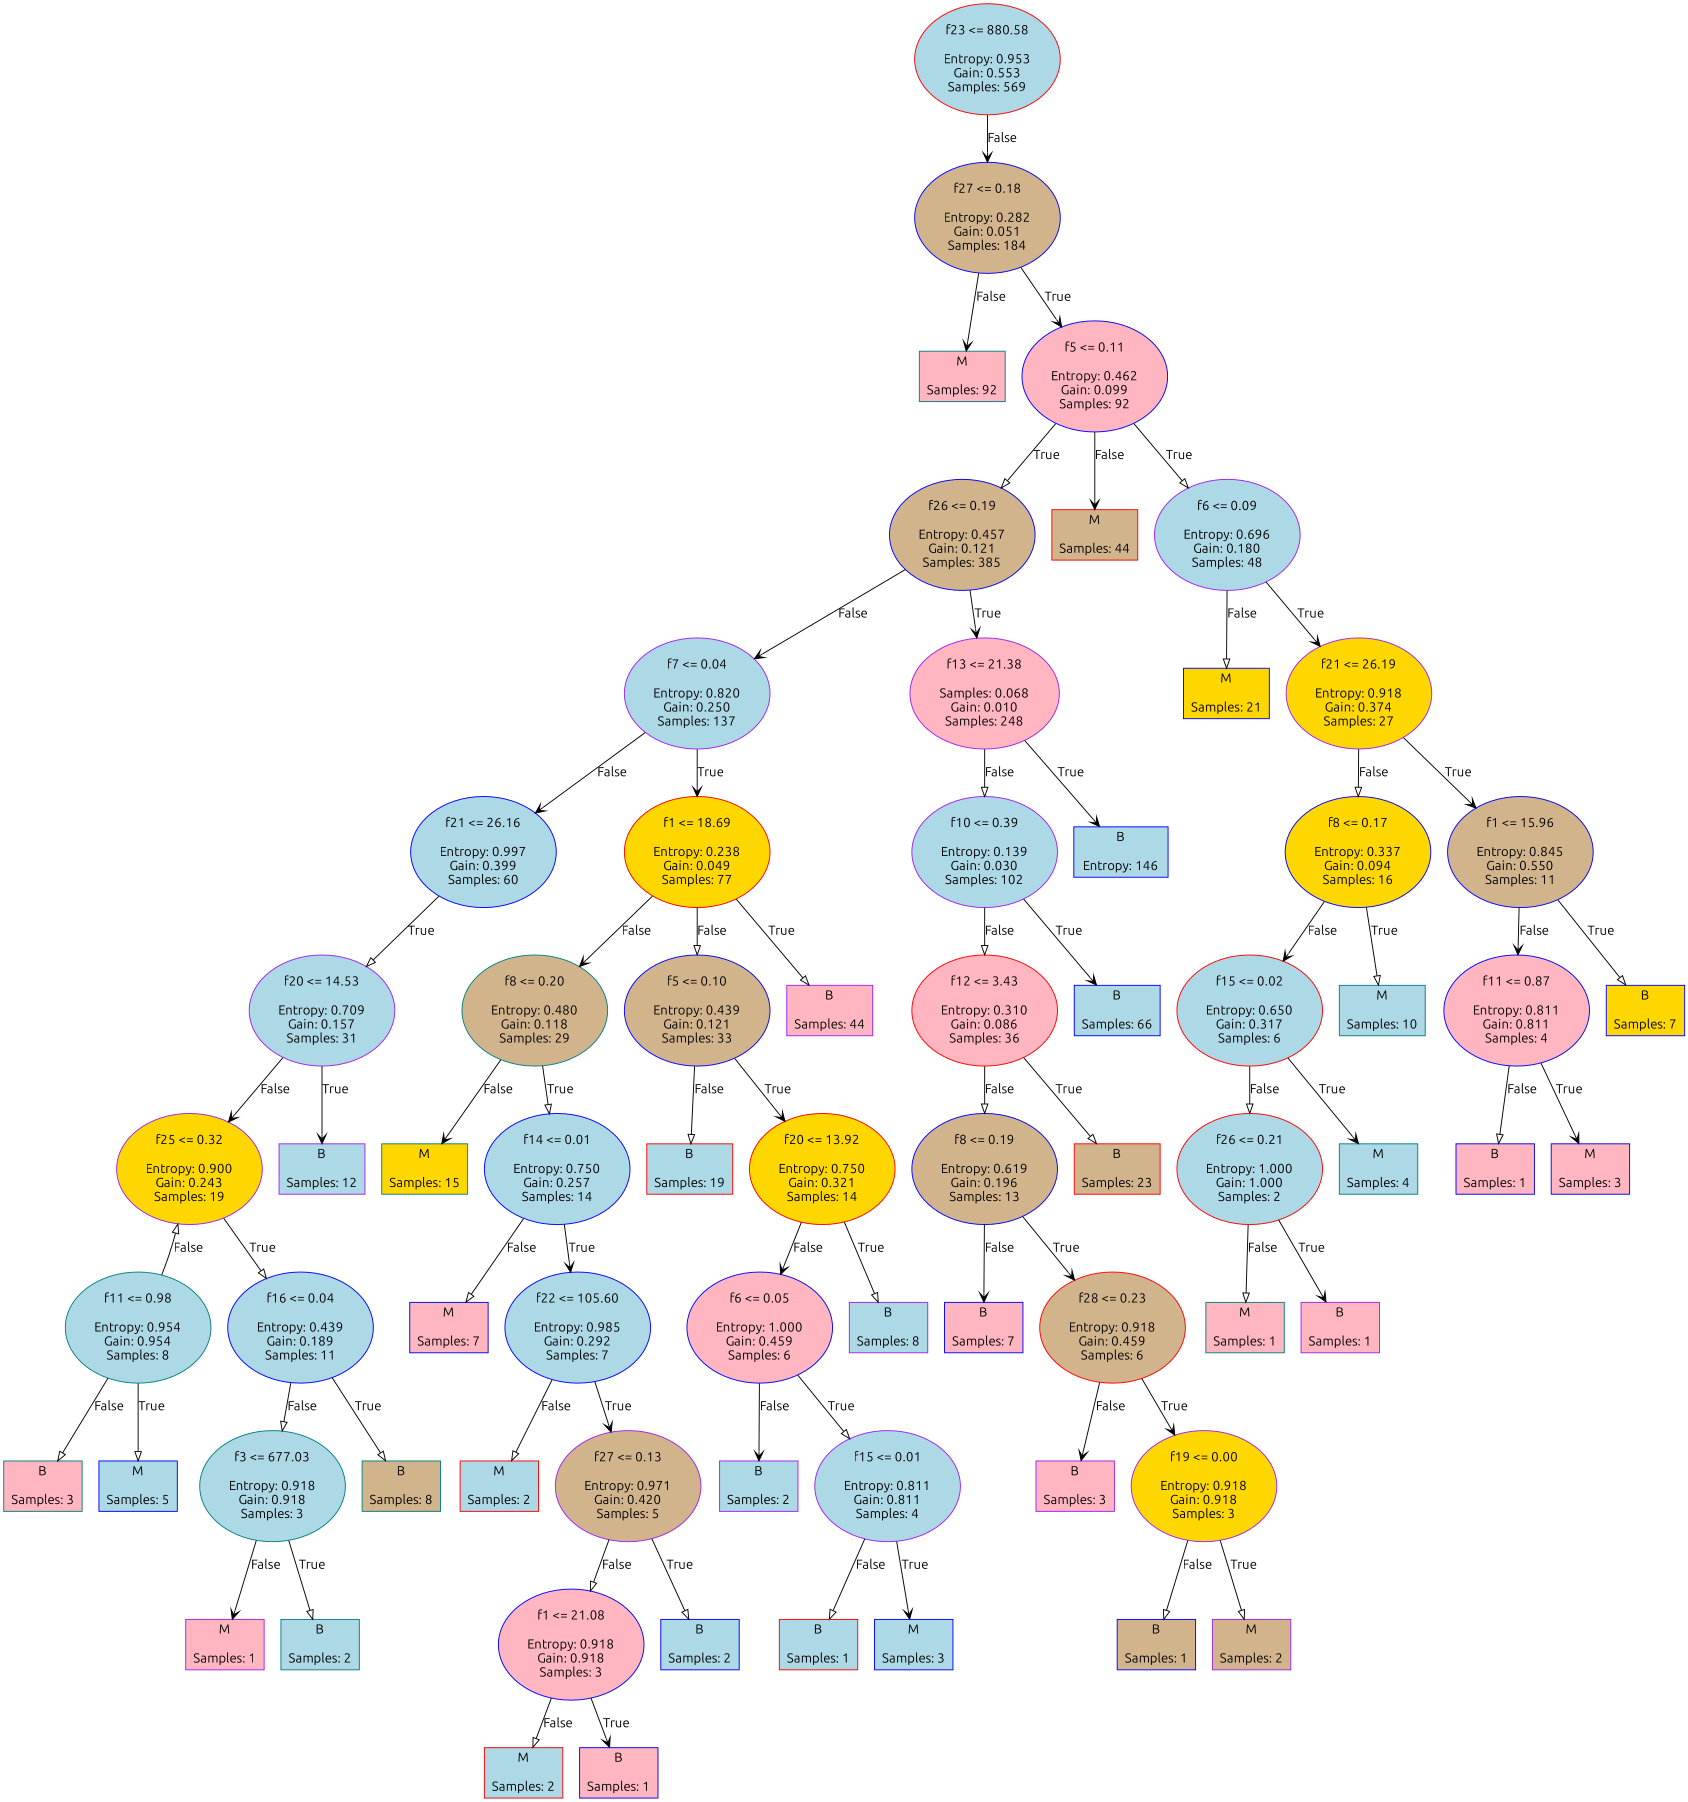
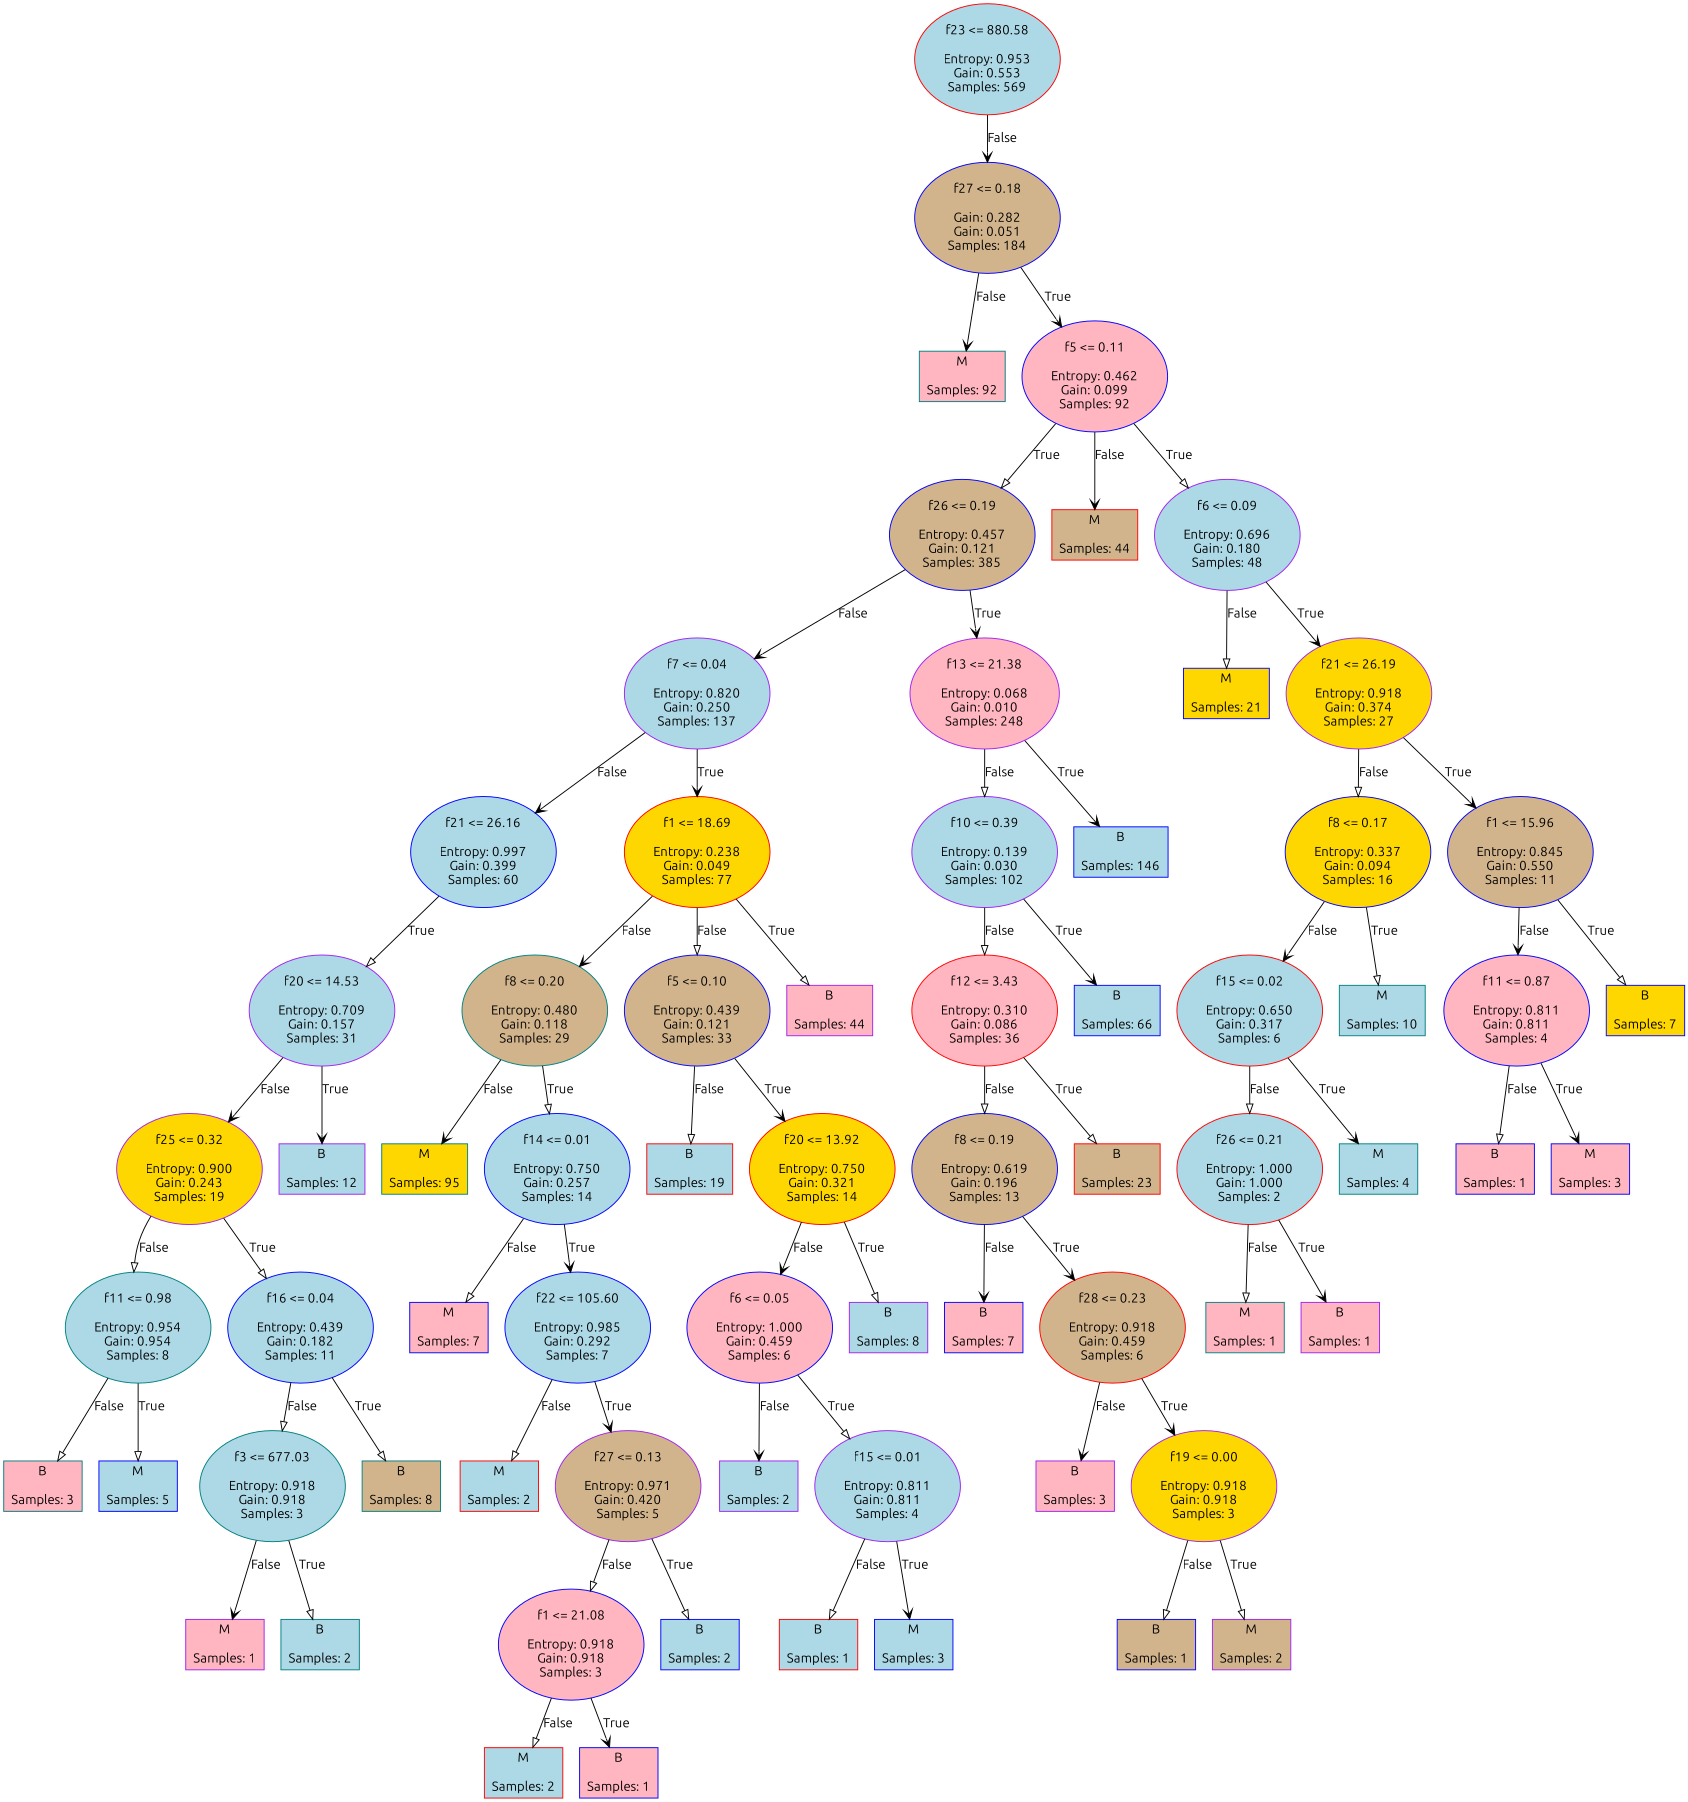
(987, 218) -> (987, 218)
(985, 693) -> (985, 693)
(1121, 852) -> (1121, 852)
(425, 1169) -> (425, 1169)
(169, 1254) -> (140, 1238)
(301, 1328) -> (301, 1328)
